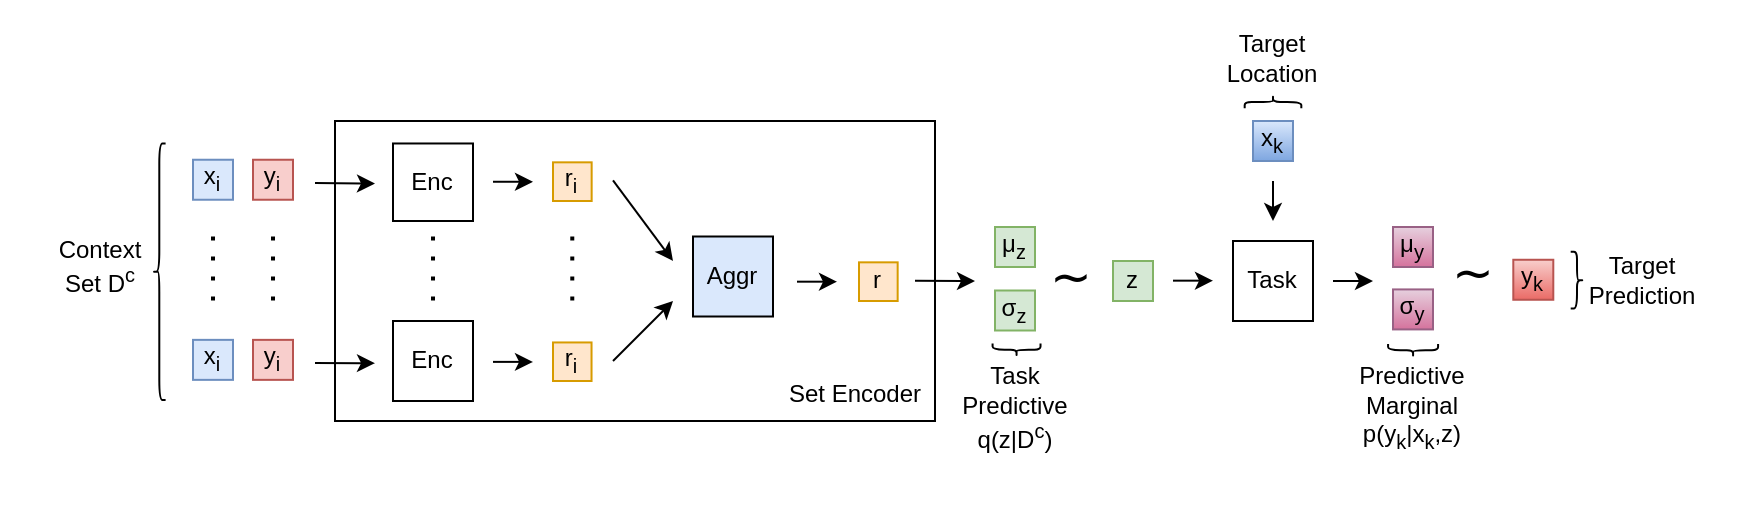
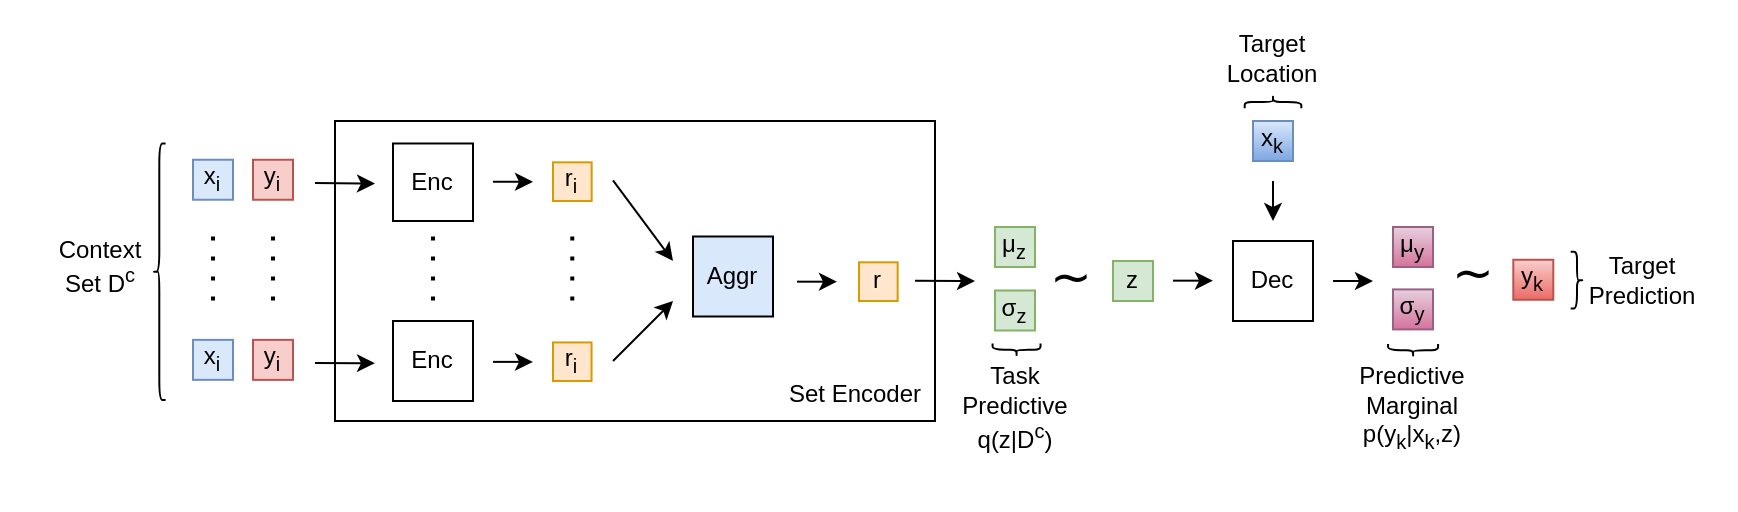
(1273, 281) -> (1273, 281)
